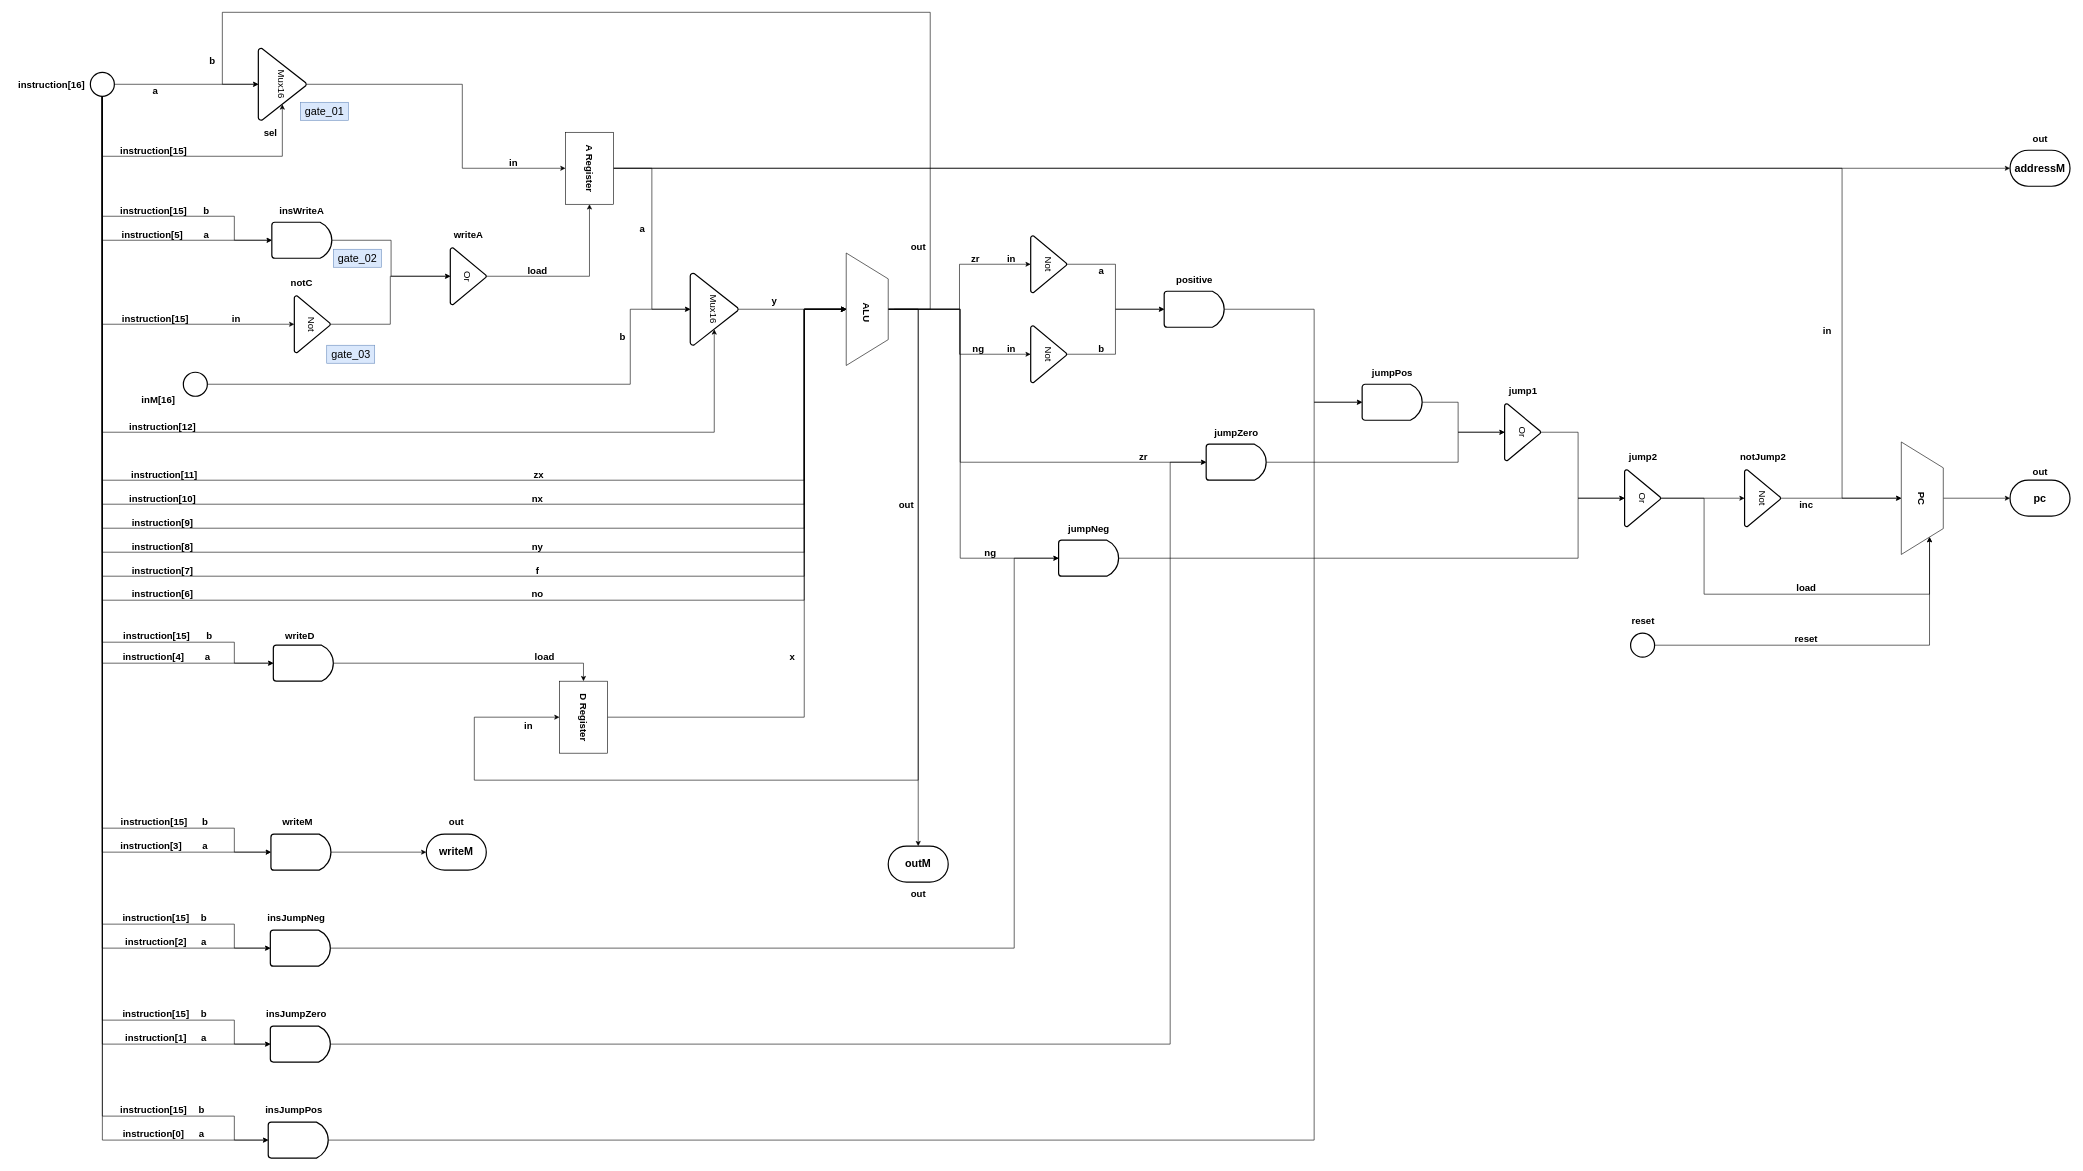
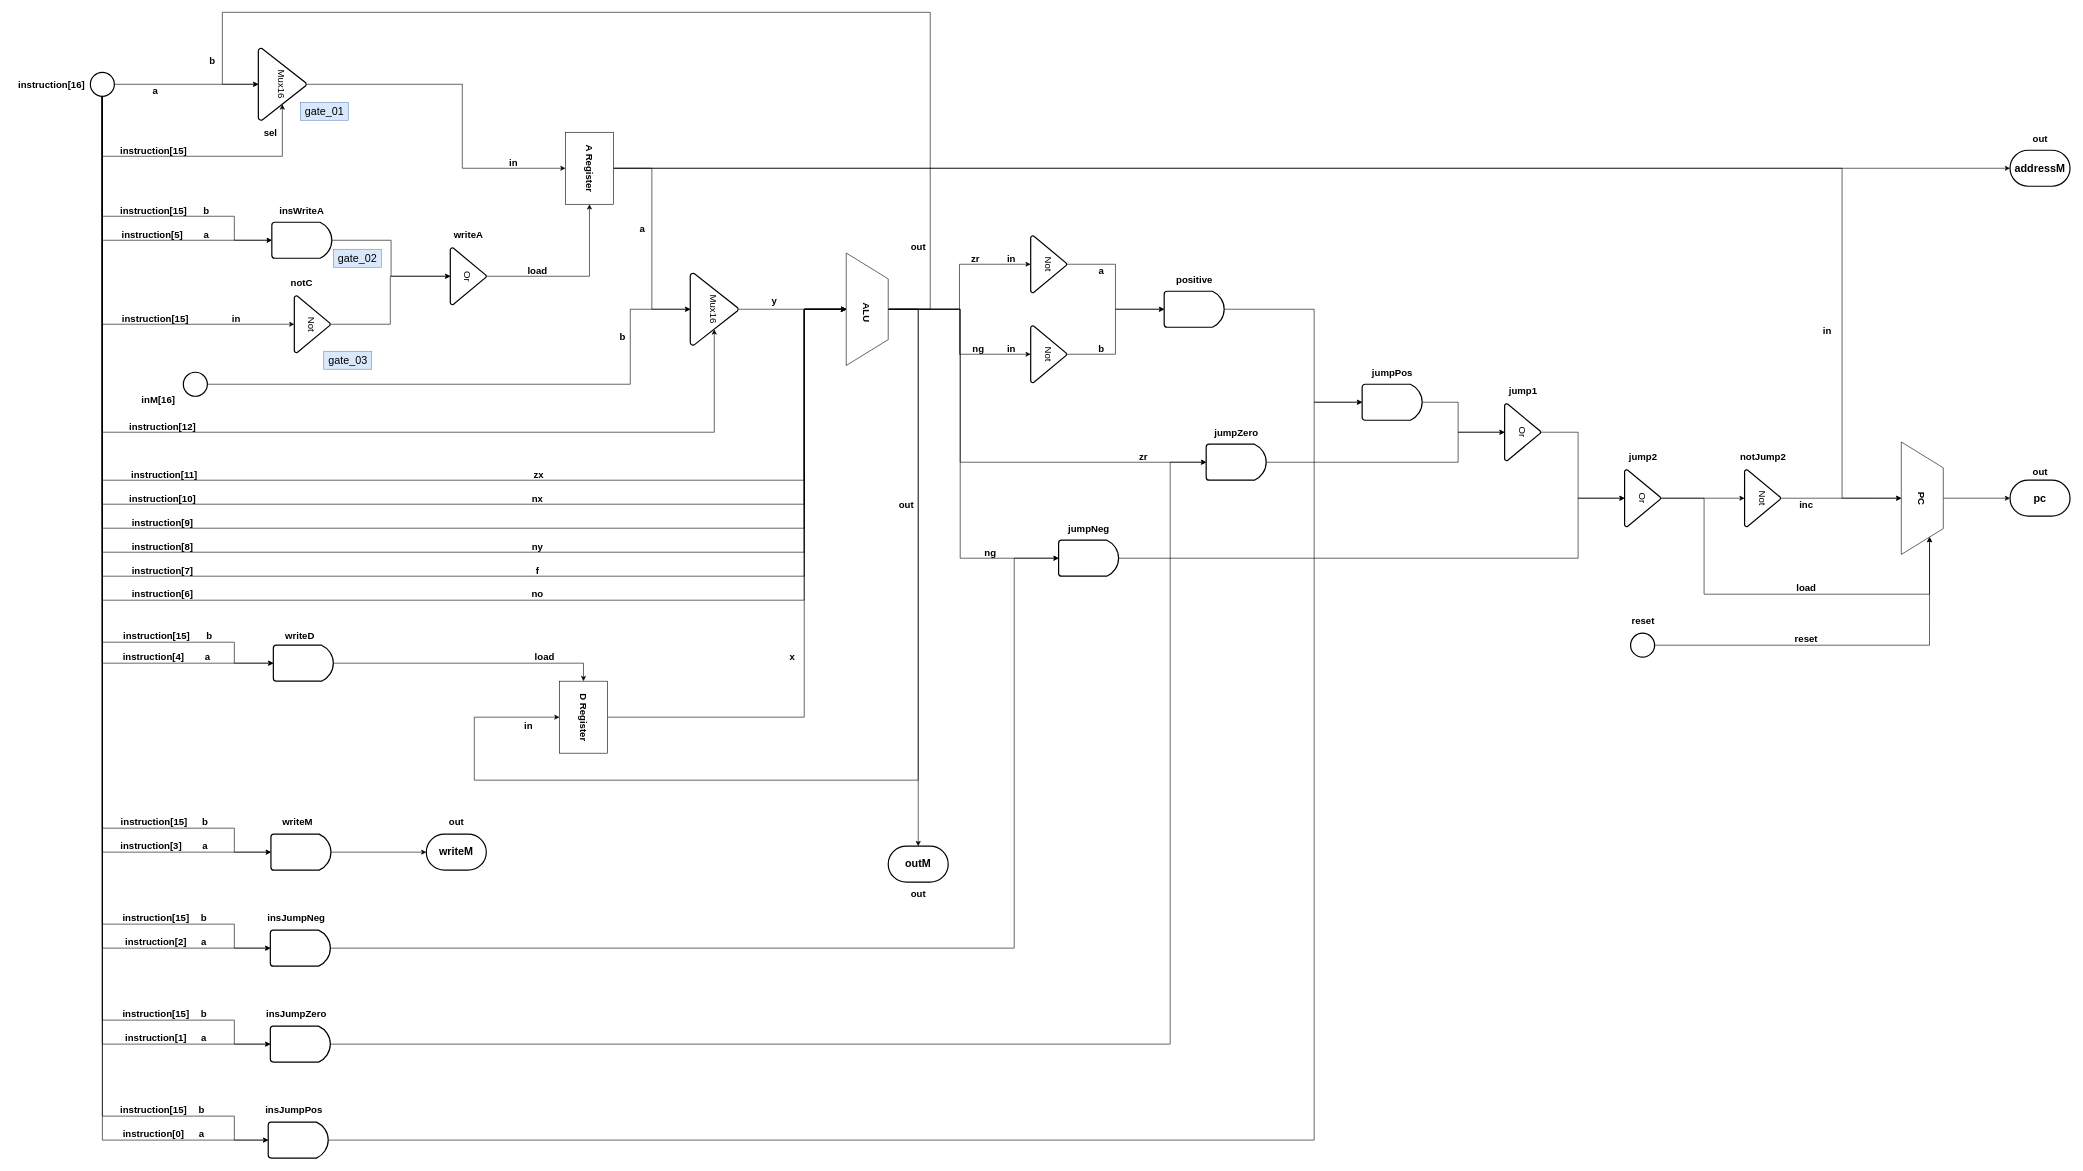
(351, 354) -> (348, 360)
